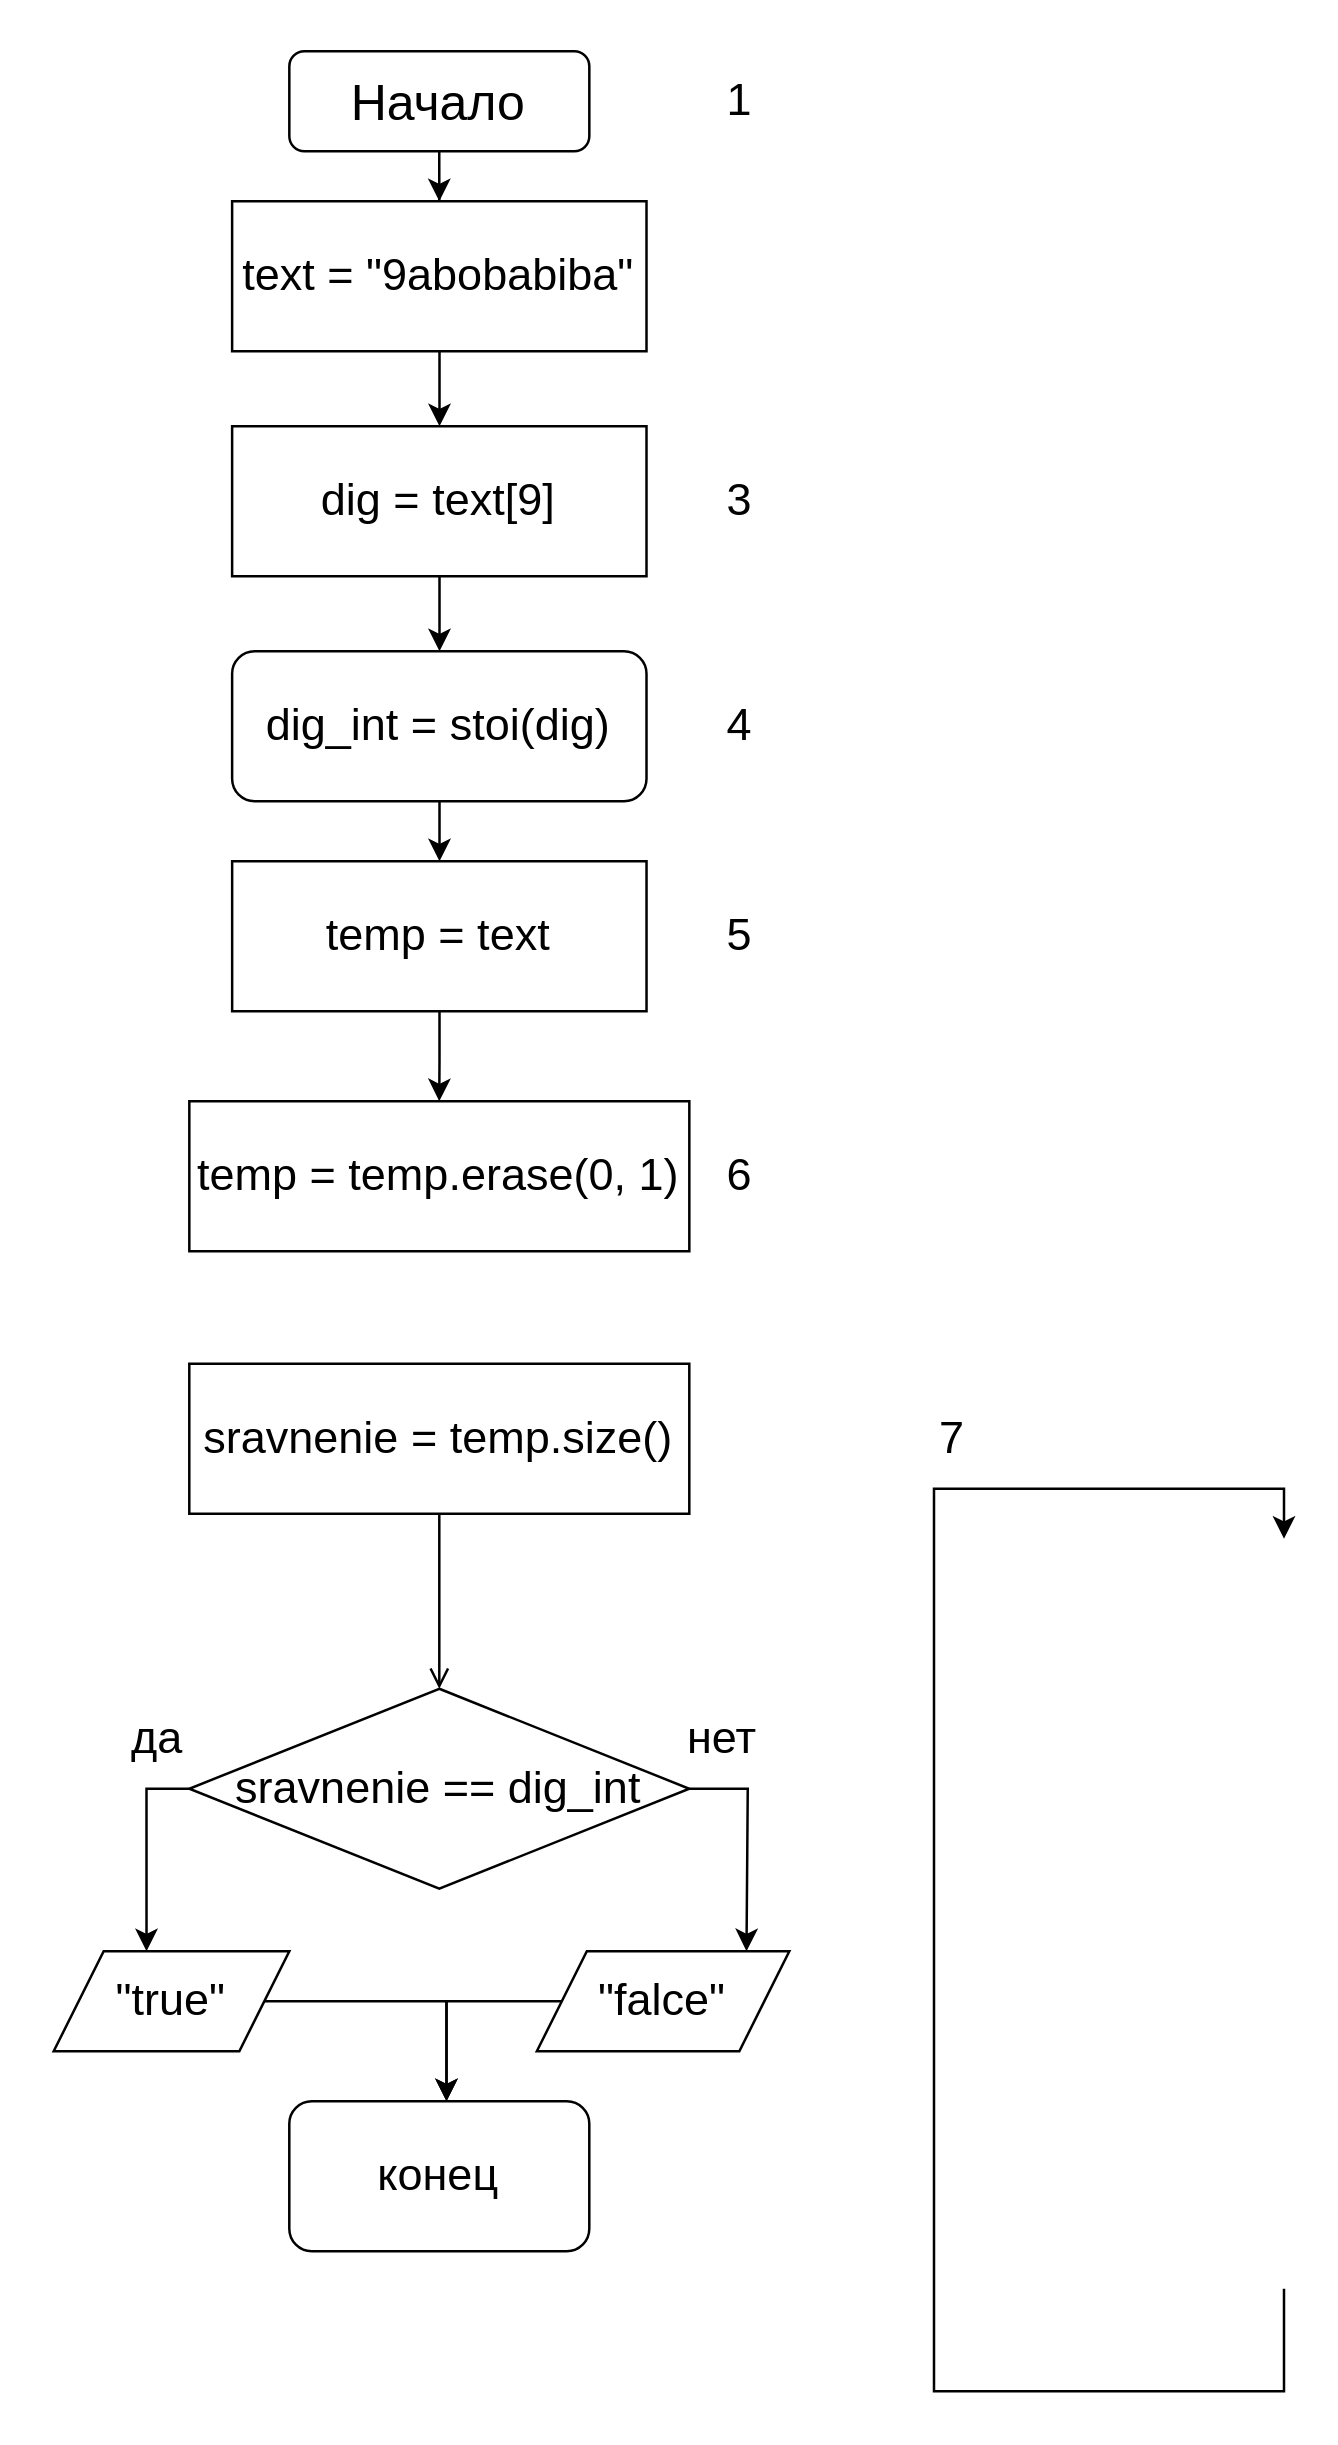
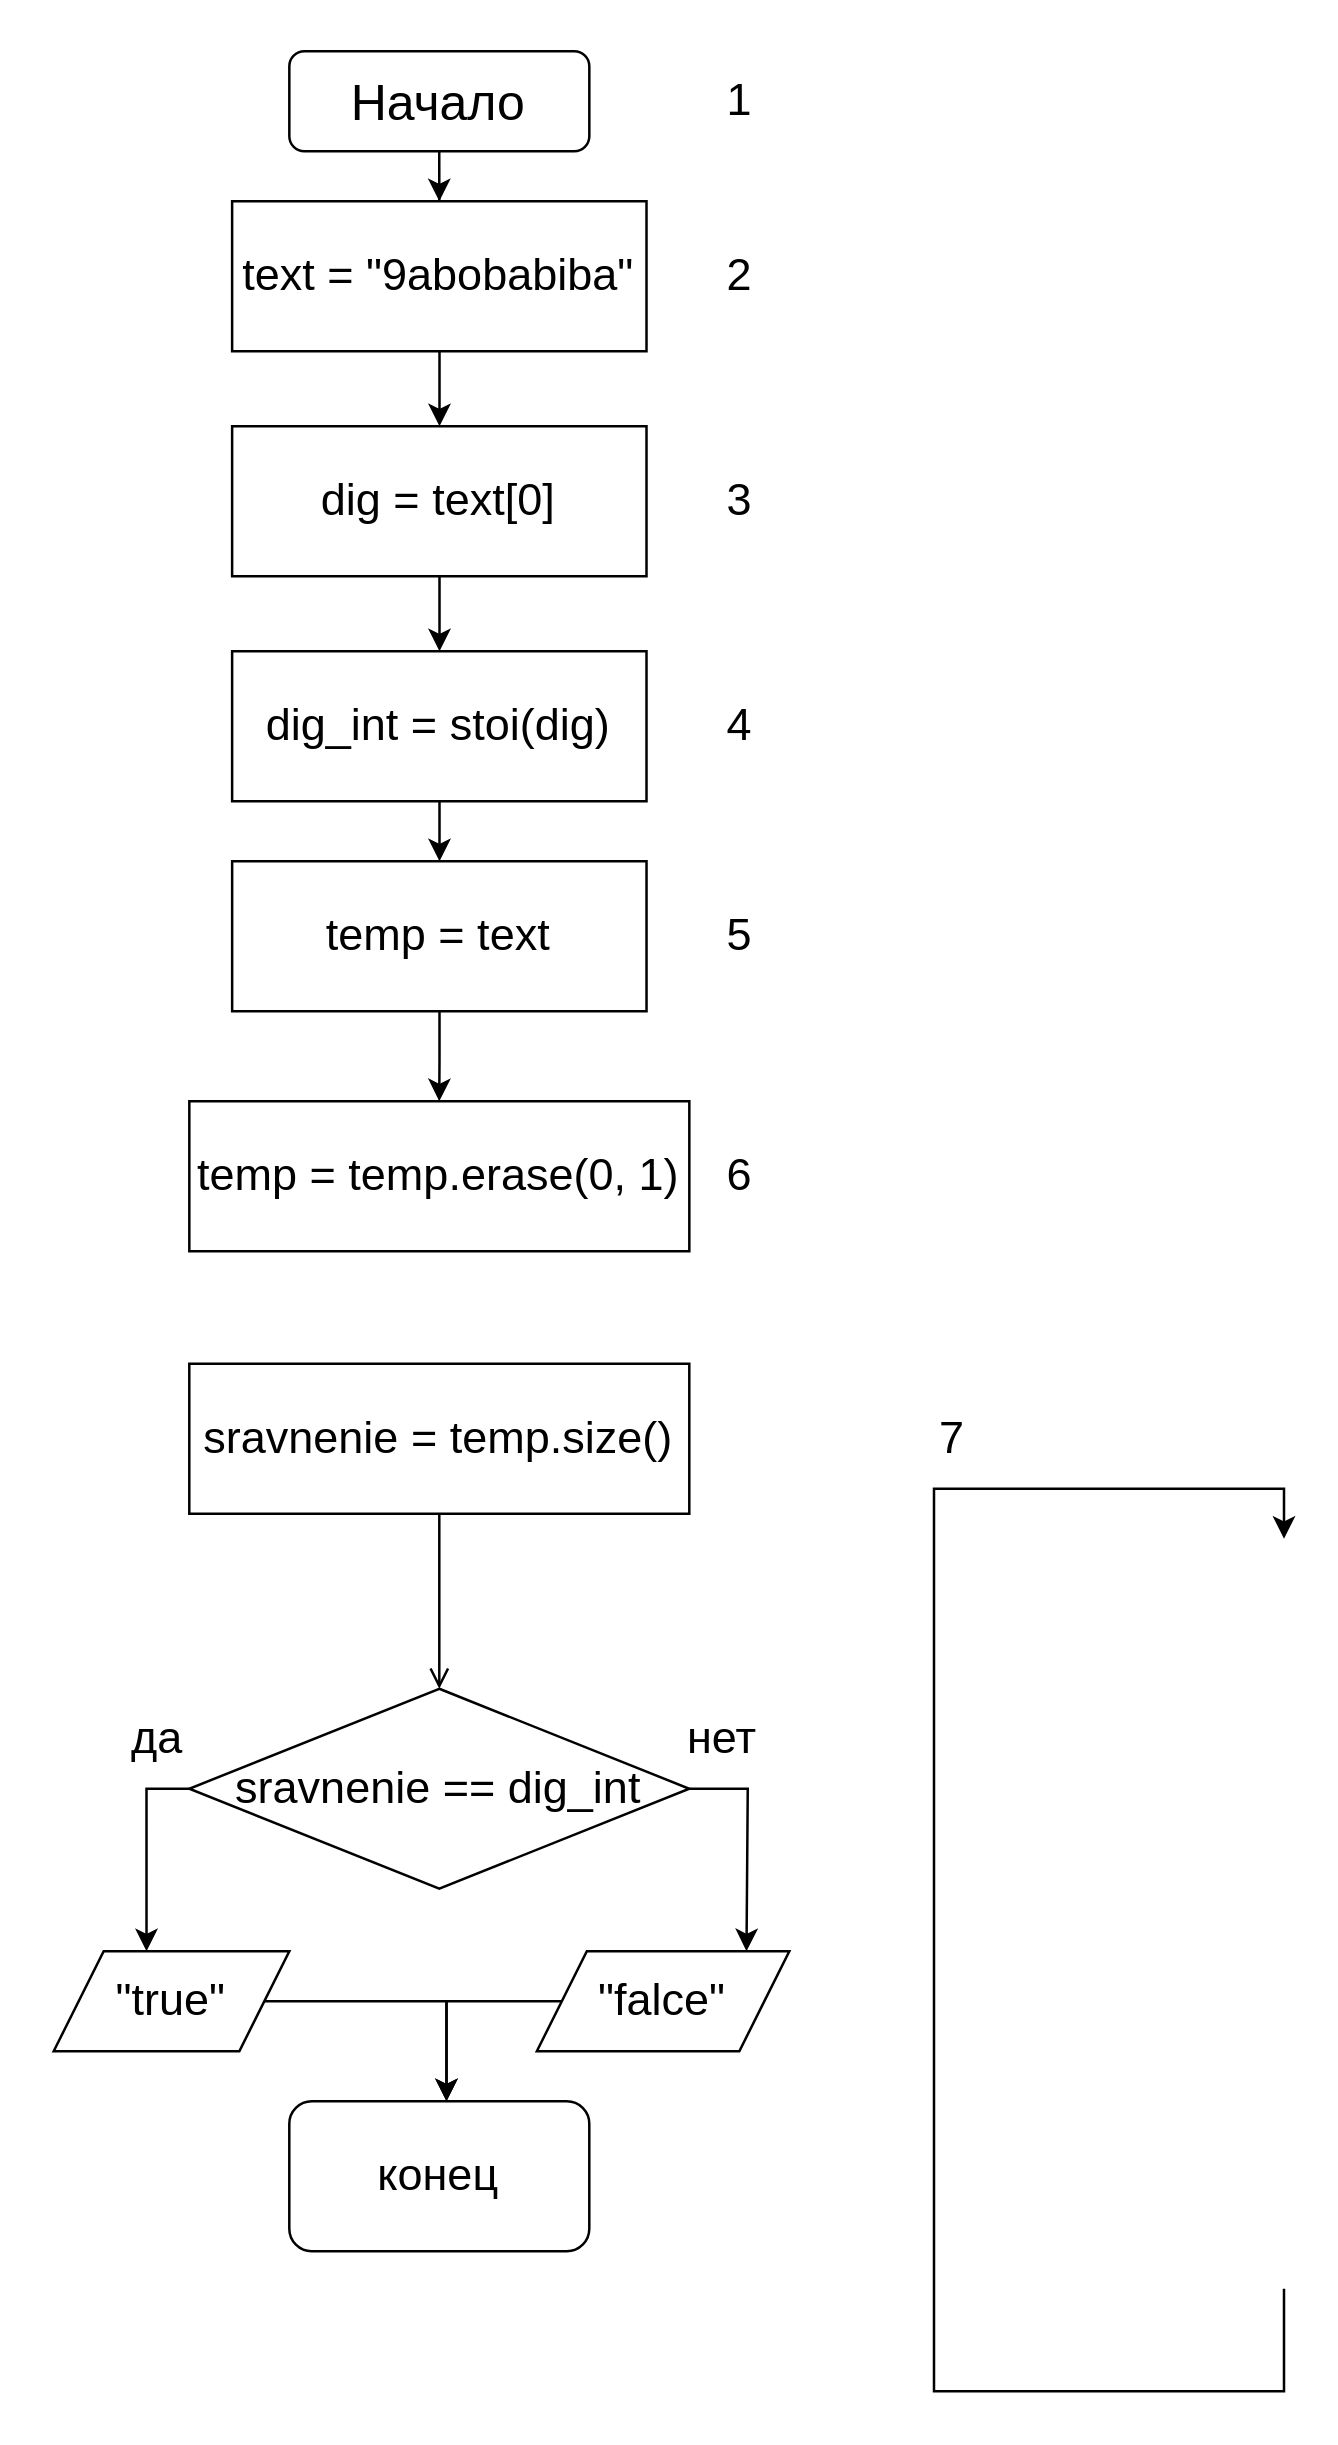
none -> (739, 276)
(439, 501) -> (439, 501)
(439, 726) -> (439, 726)
